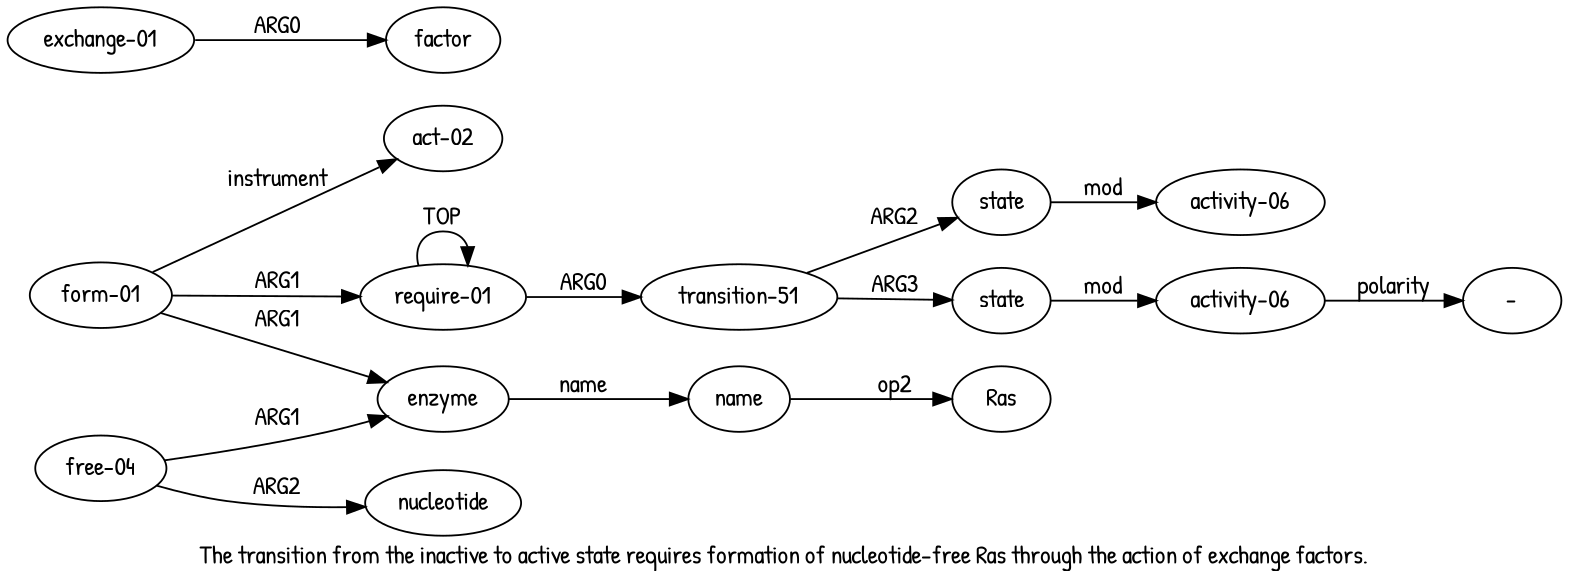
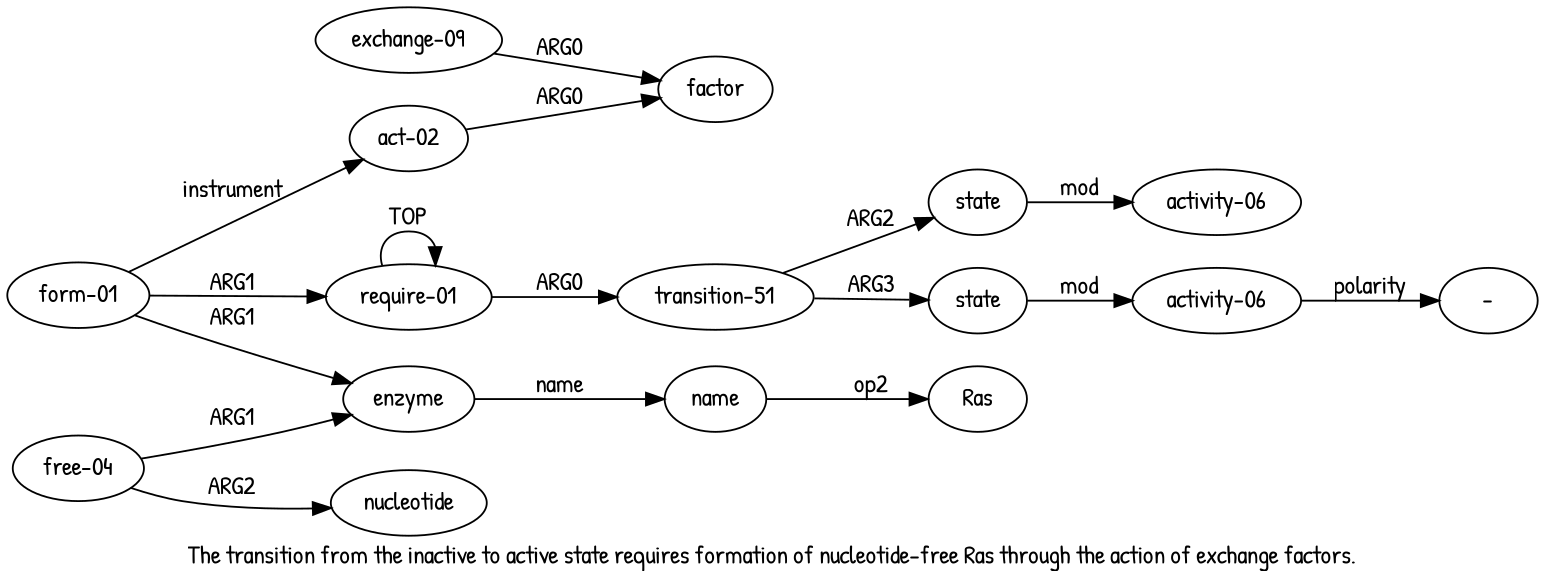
(101, 40) -> (409, 40)
none -> (554, 115)
